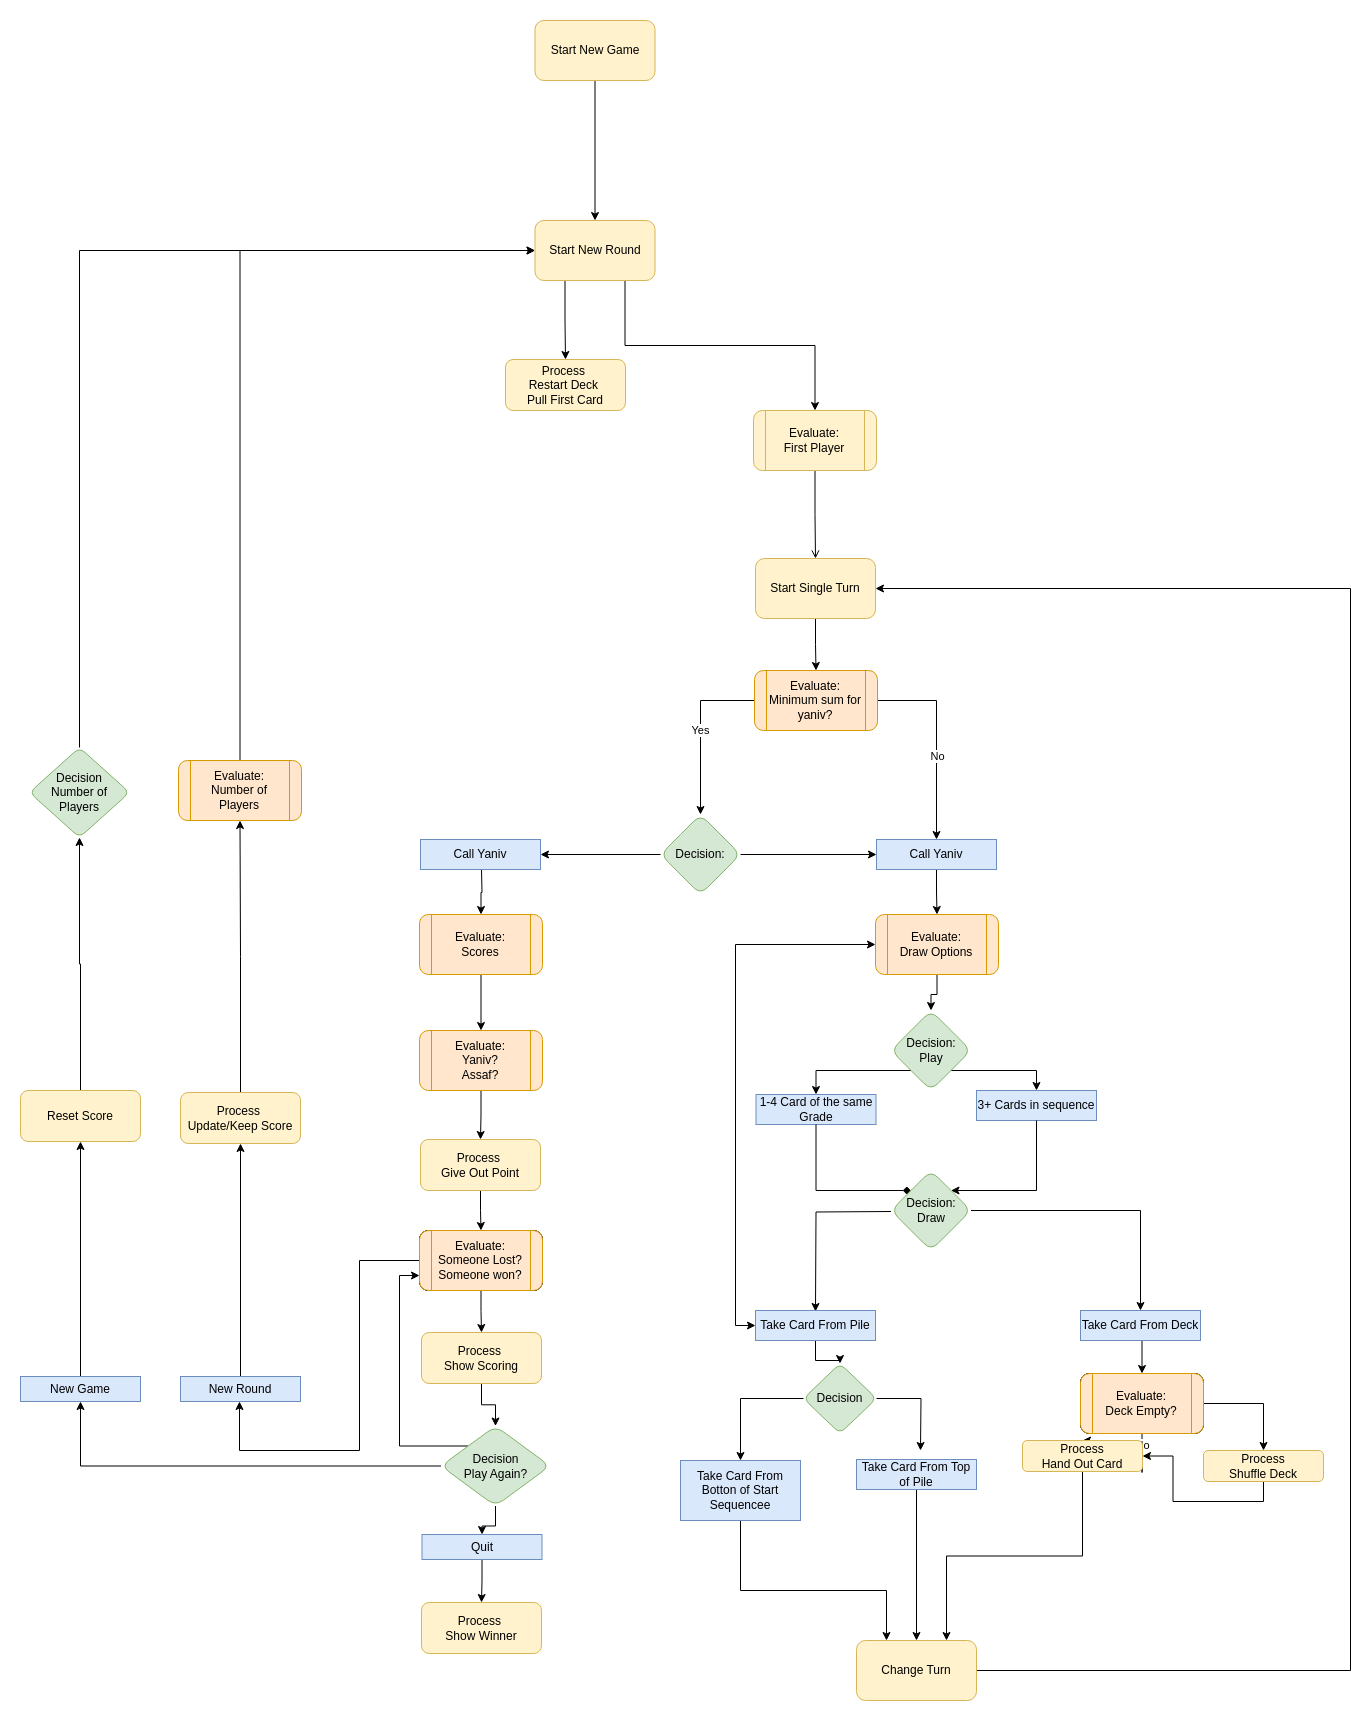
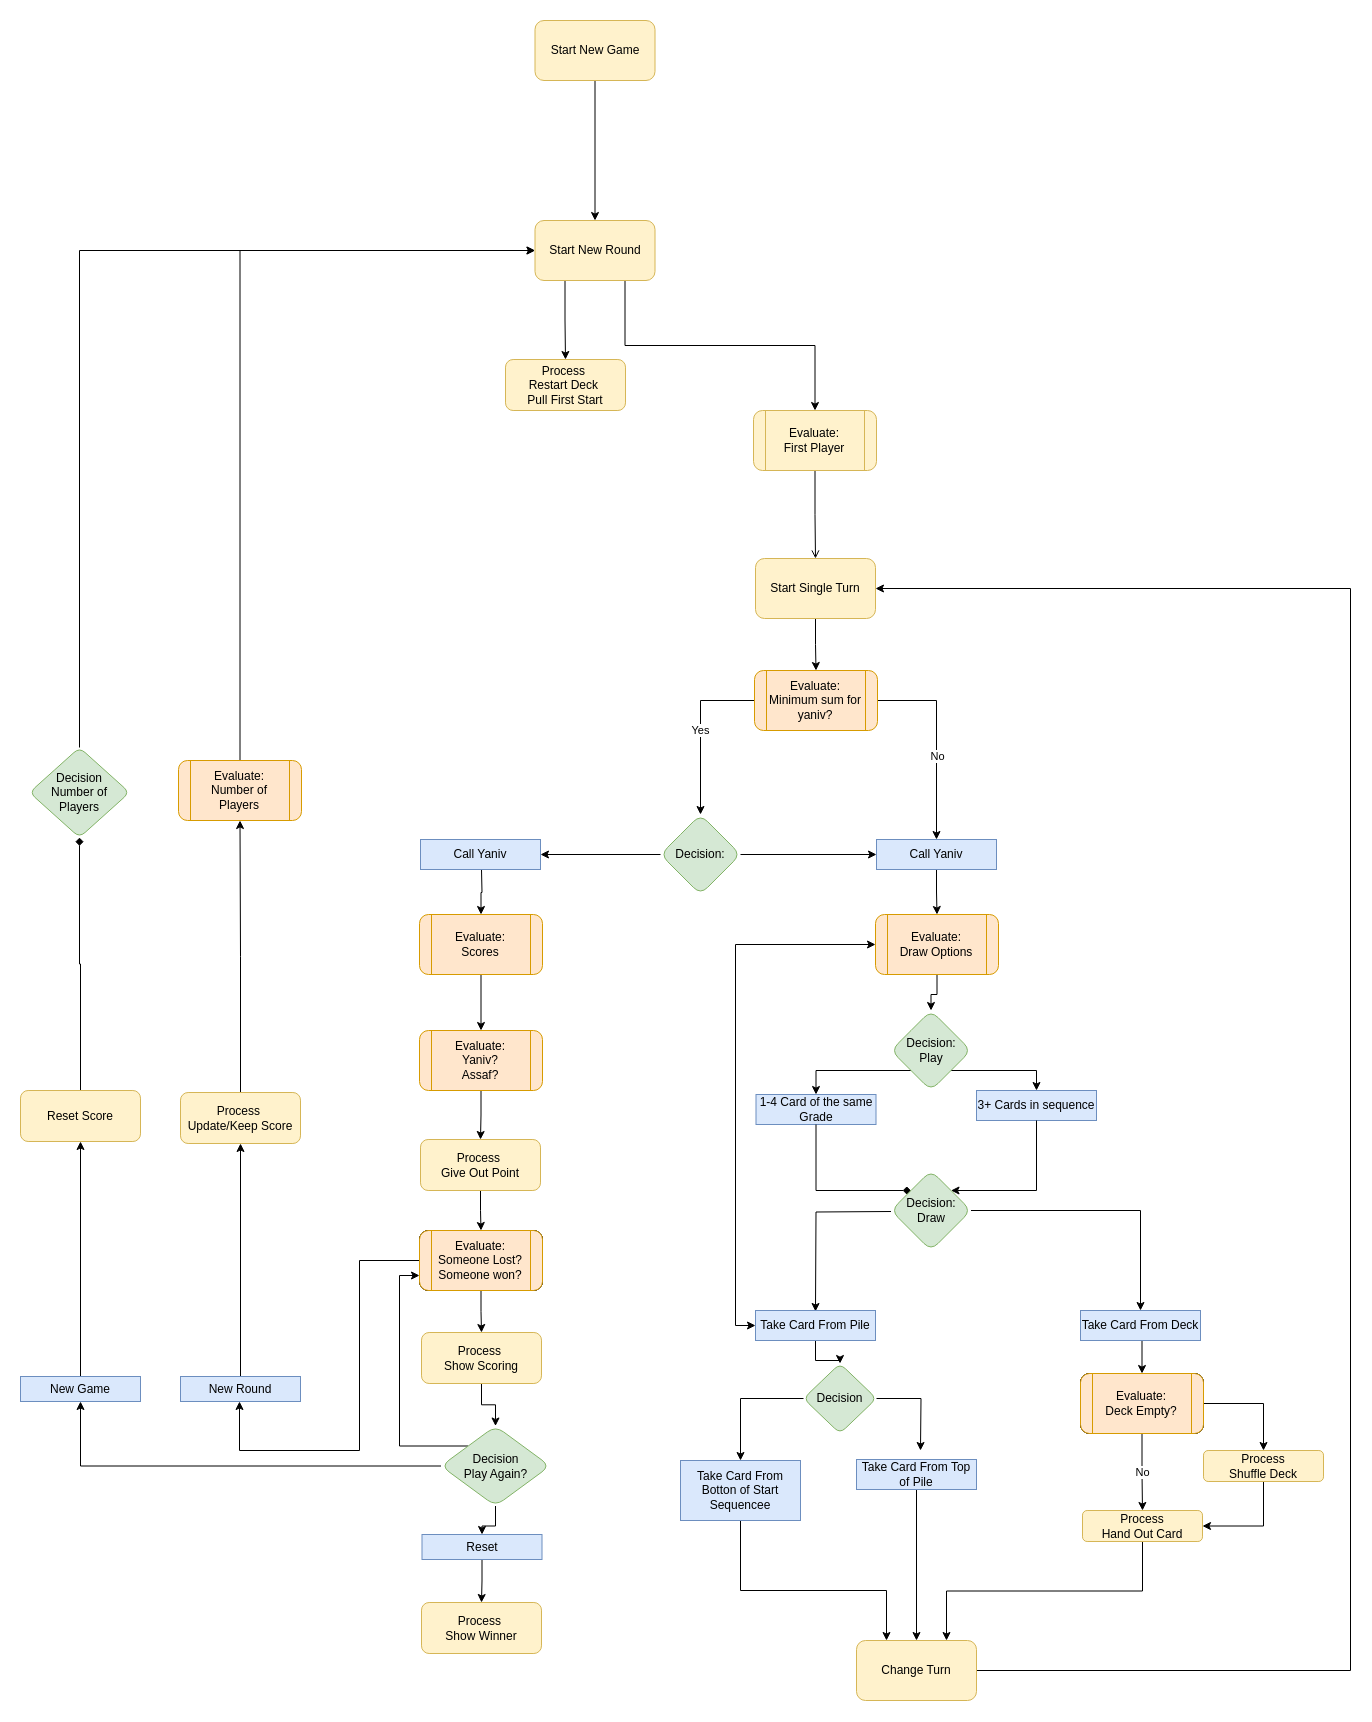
(566, 386) -> (566, 386)
(80, 846) -> (80, 846)
(1083, 1456) -> (1143, 1526)
(483, 1548) -> (483, 1548)
